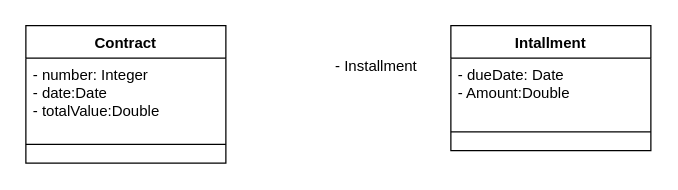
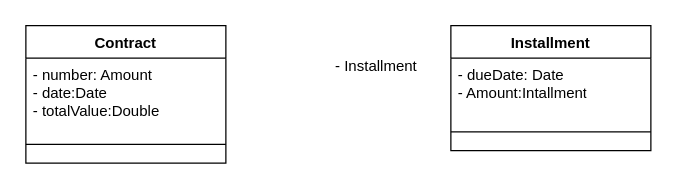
(551, 43) -> (551, 43)
(515, 85) -> (530, 85)
(103, 94) -> (103, 94)
